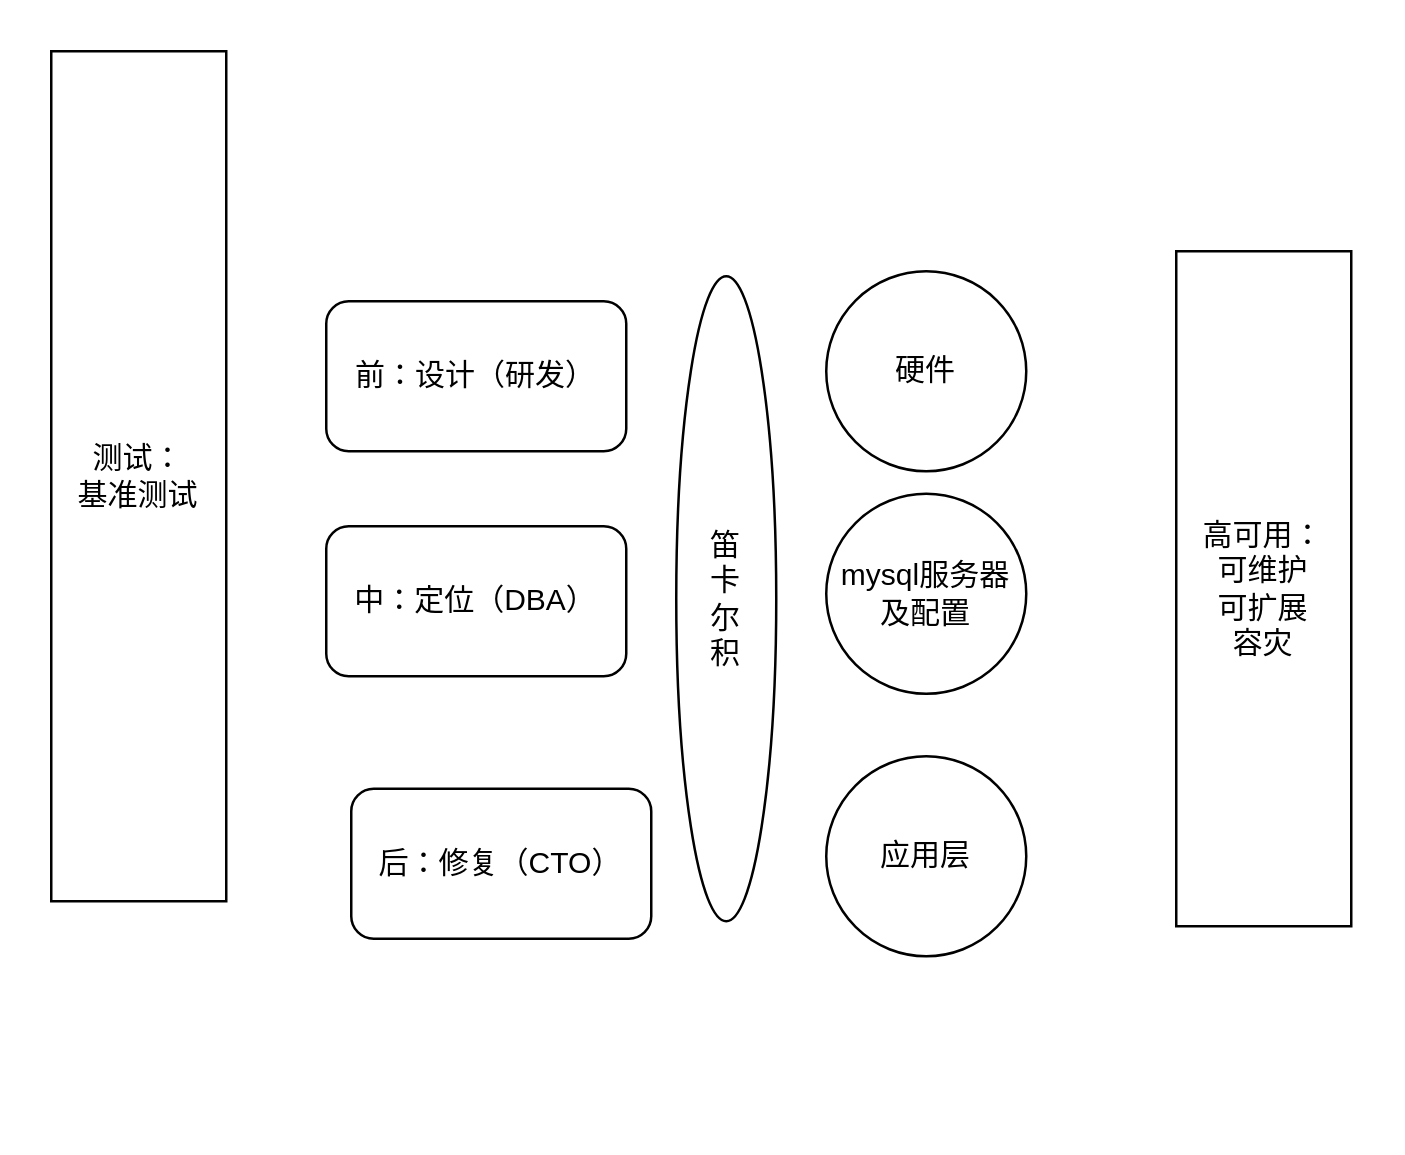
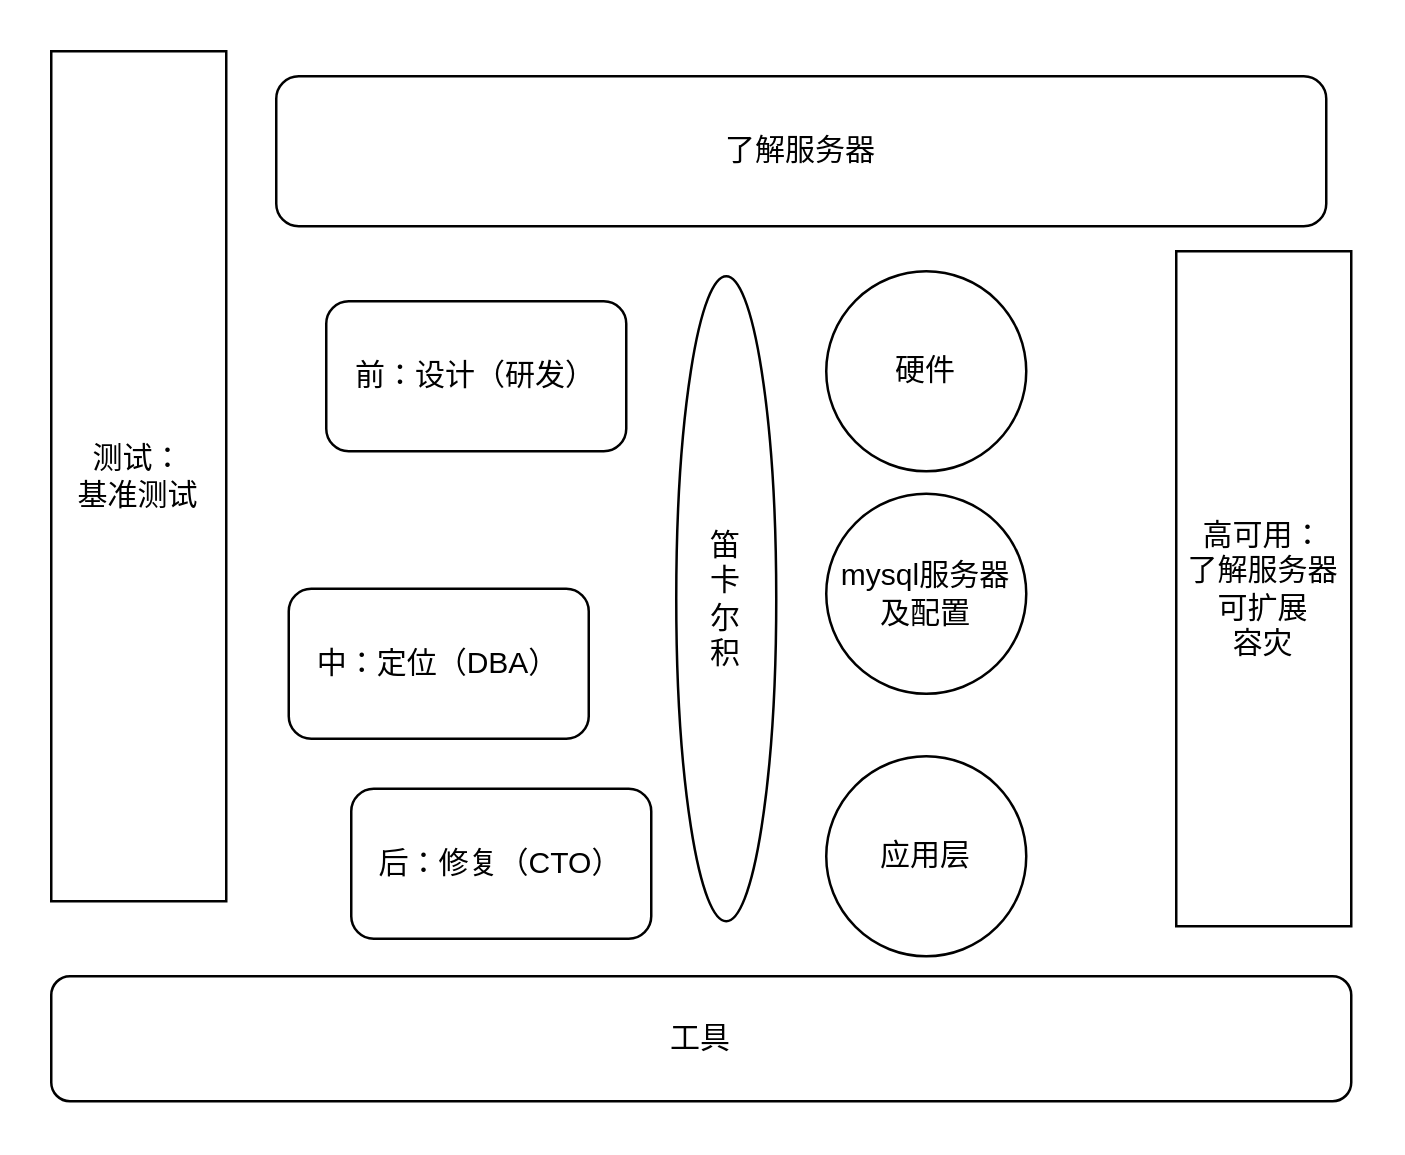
none -> (801, 151)
(1264, 589) -> (1264, 589)
(476, 601) -> (439, 664)
none -> (701, 1039)
